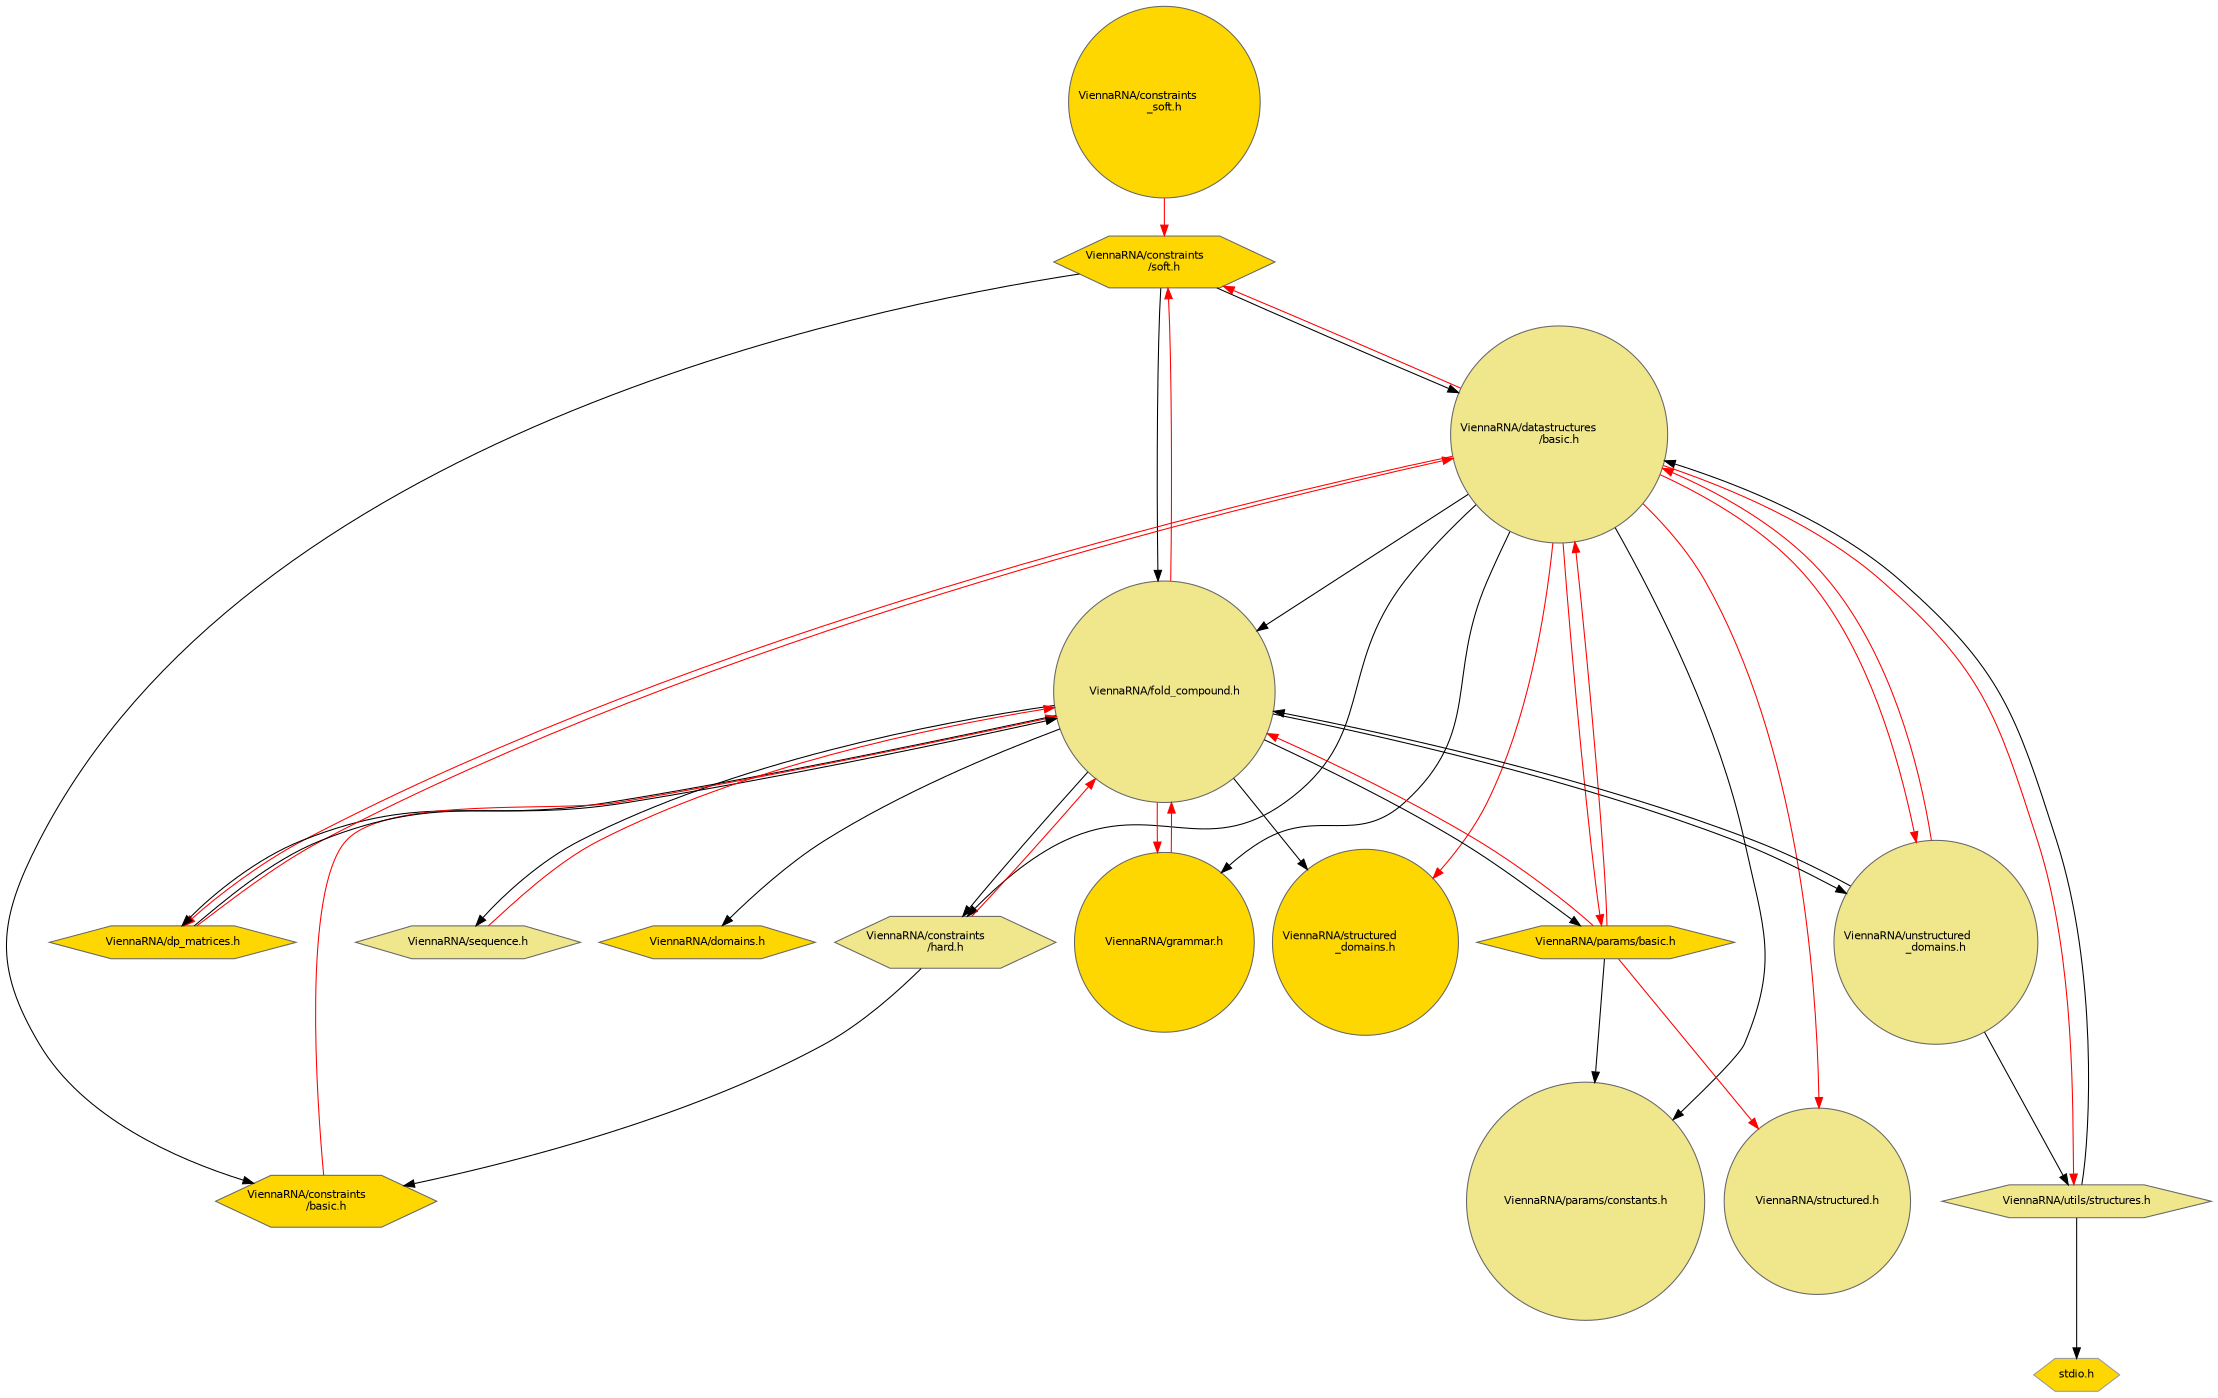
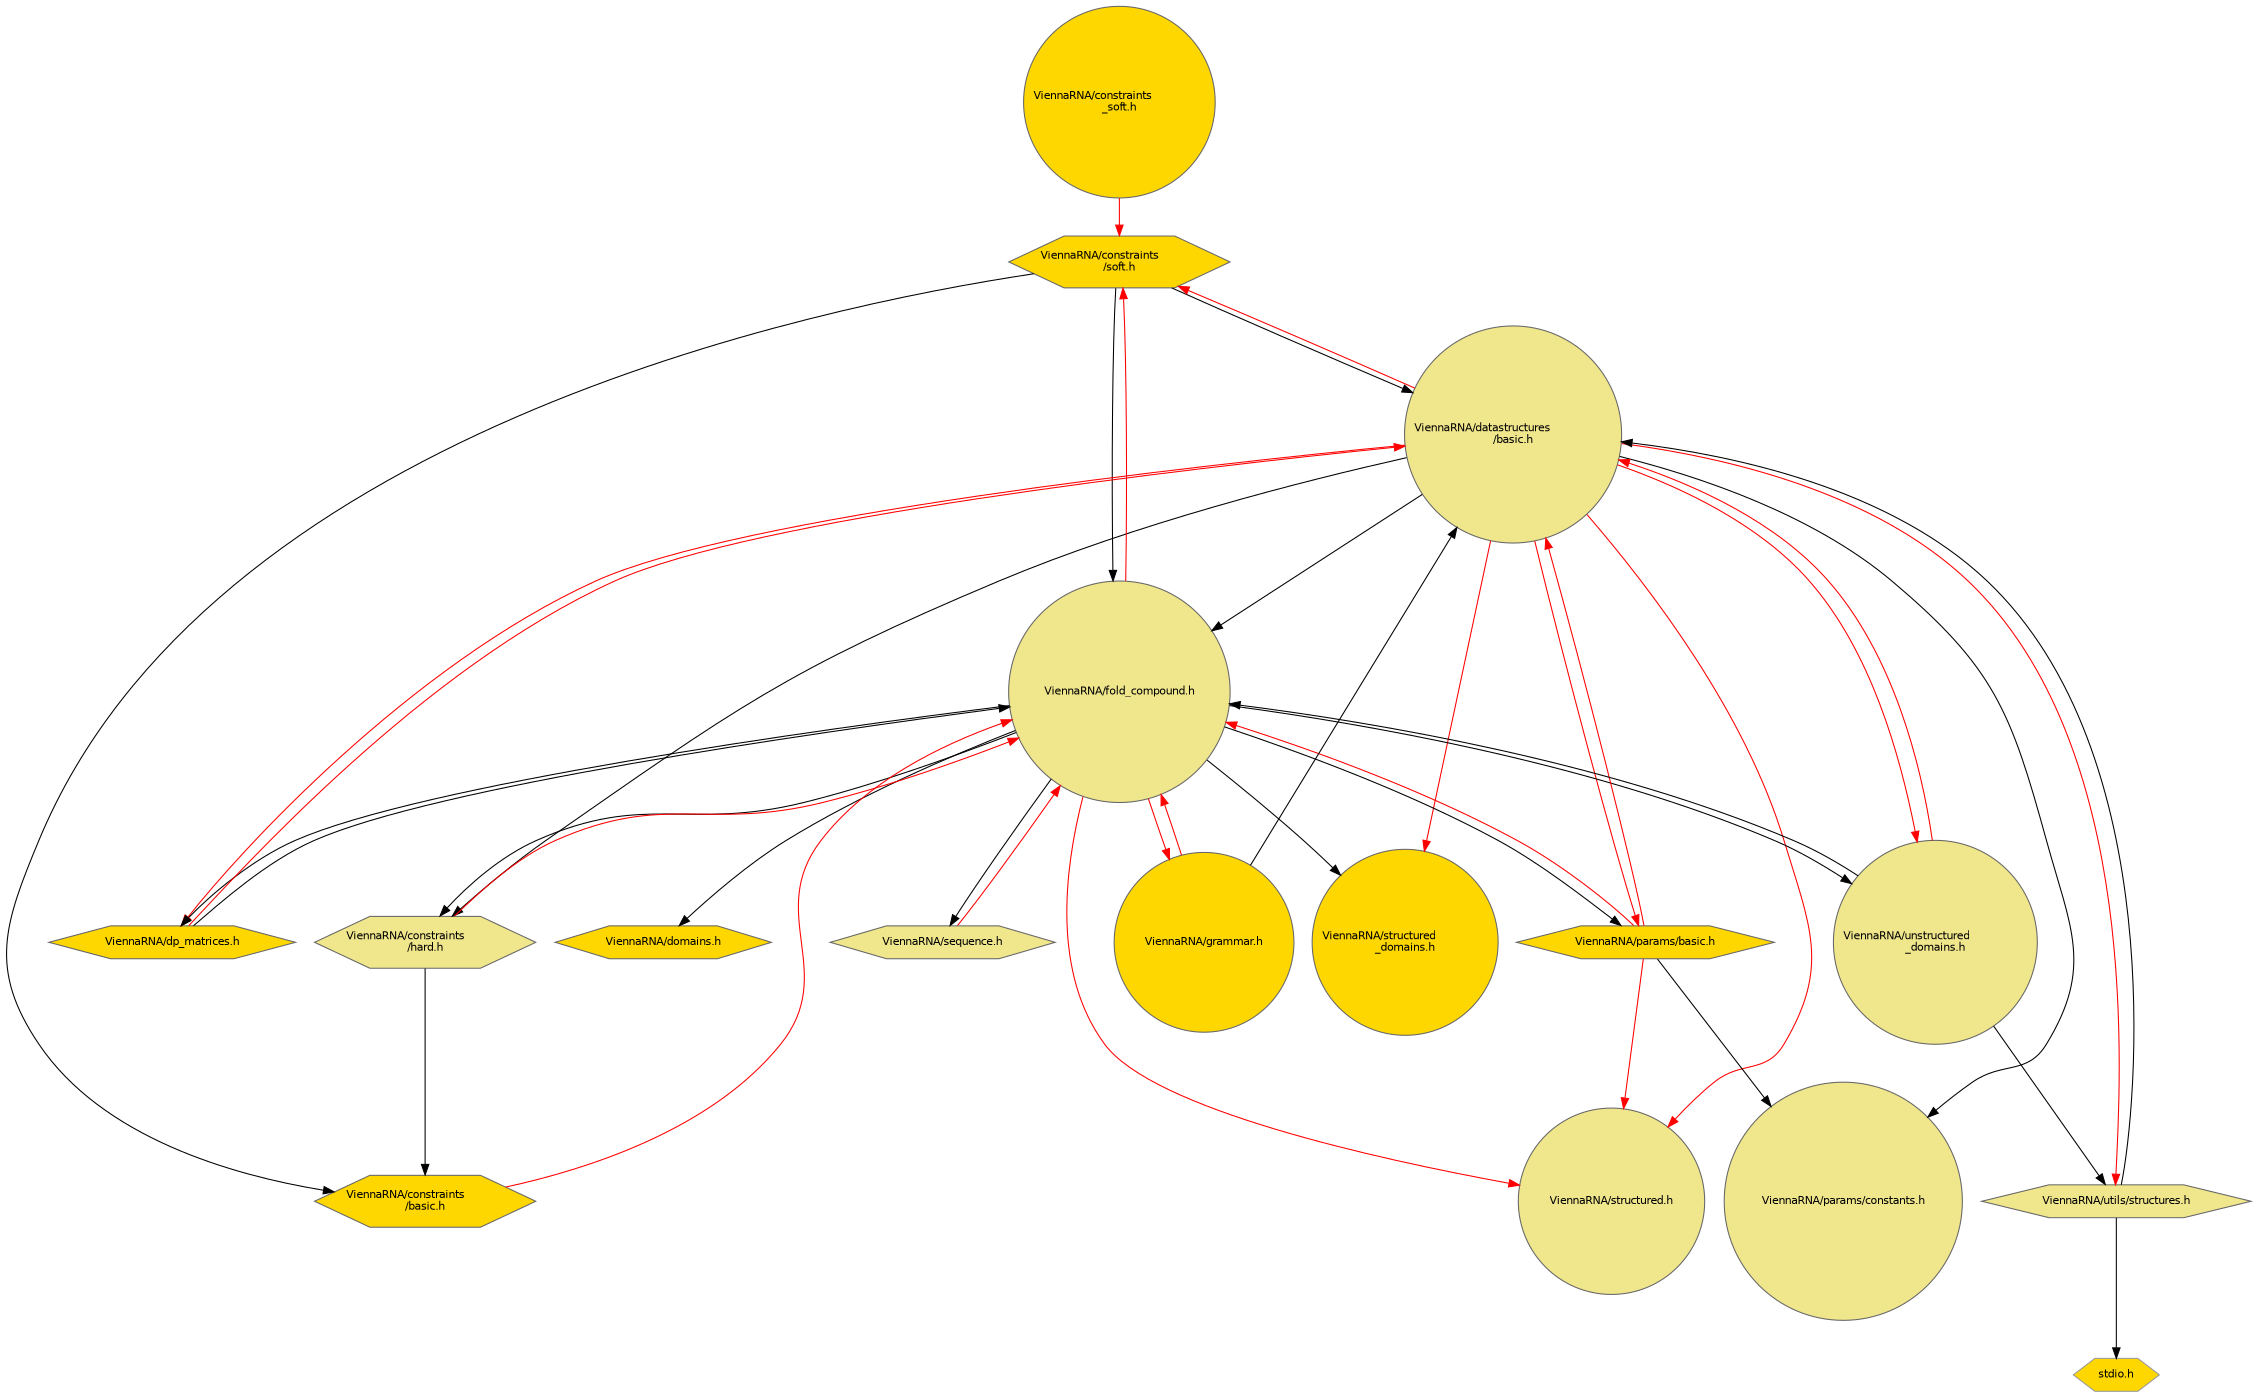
(1438, 763) -> (1351, 701)
none -> (1177, 1093)
